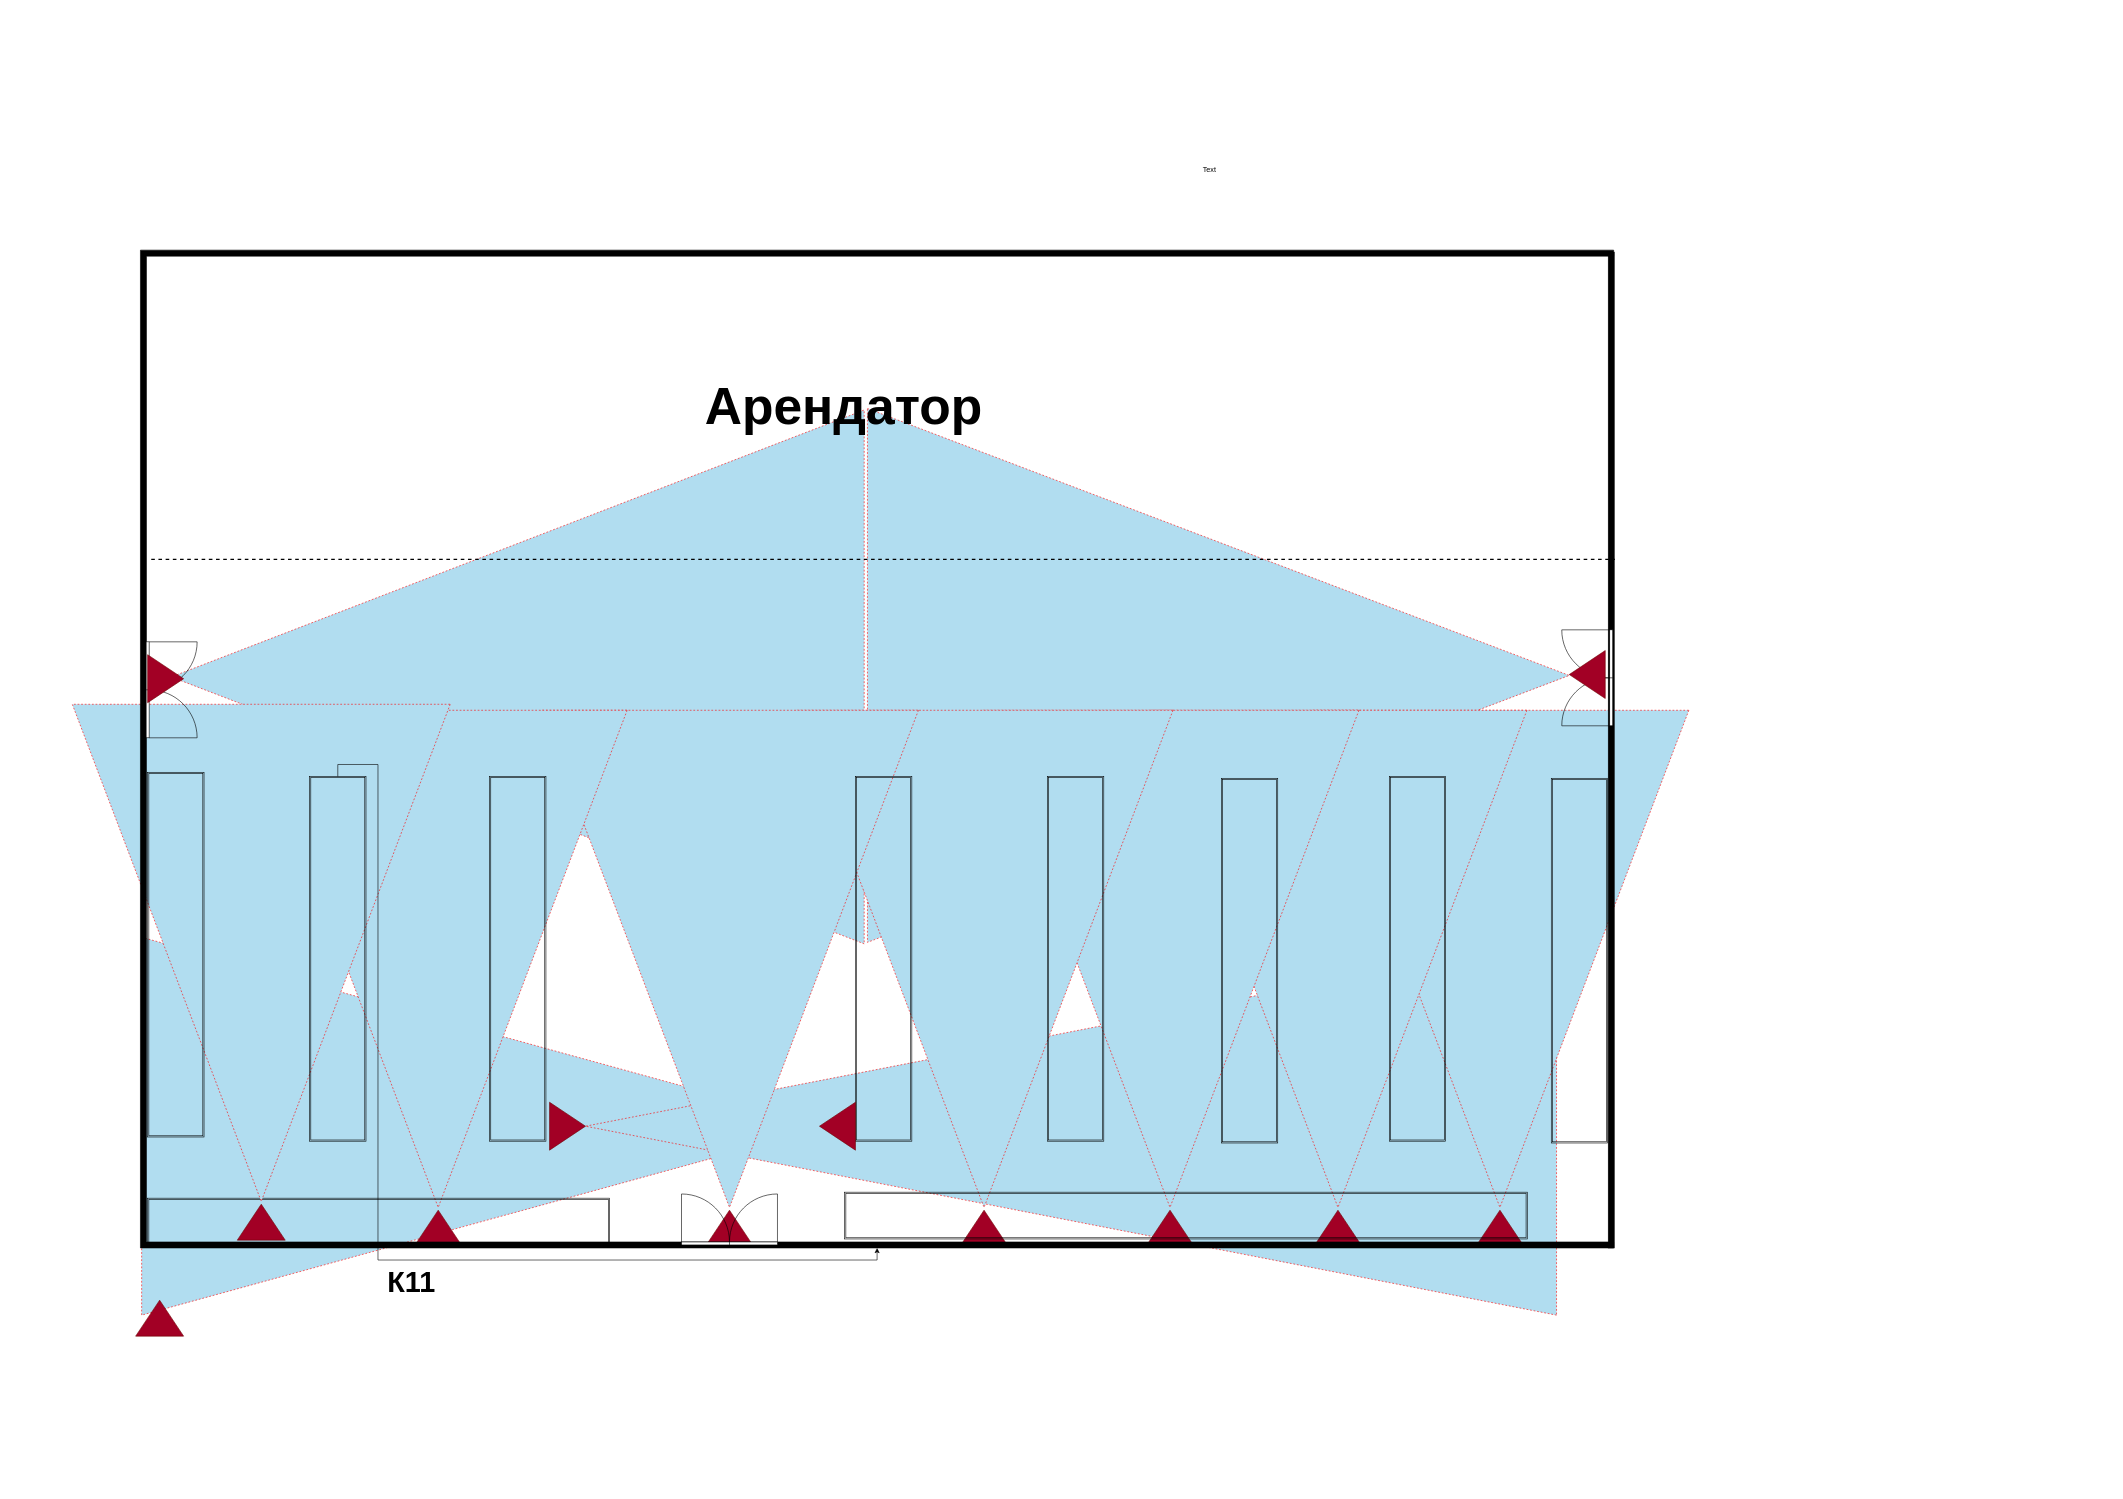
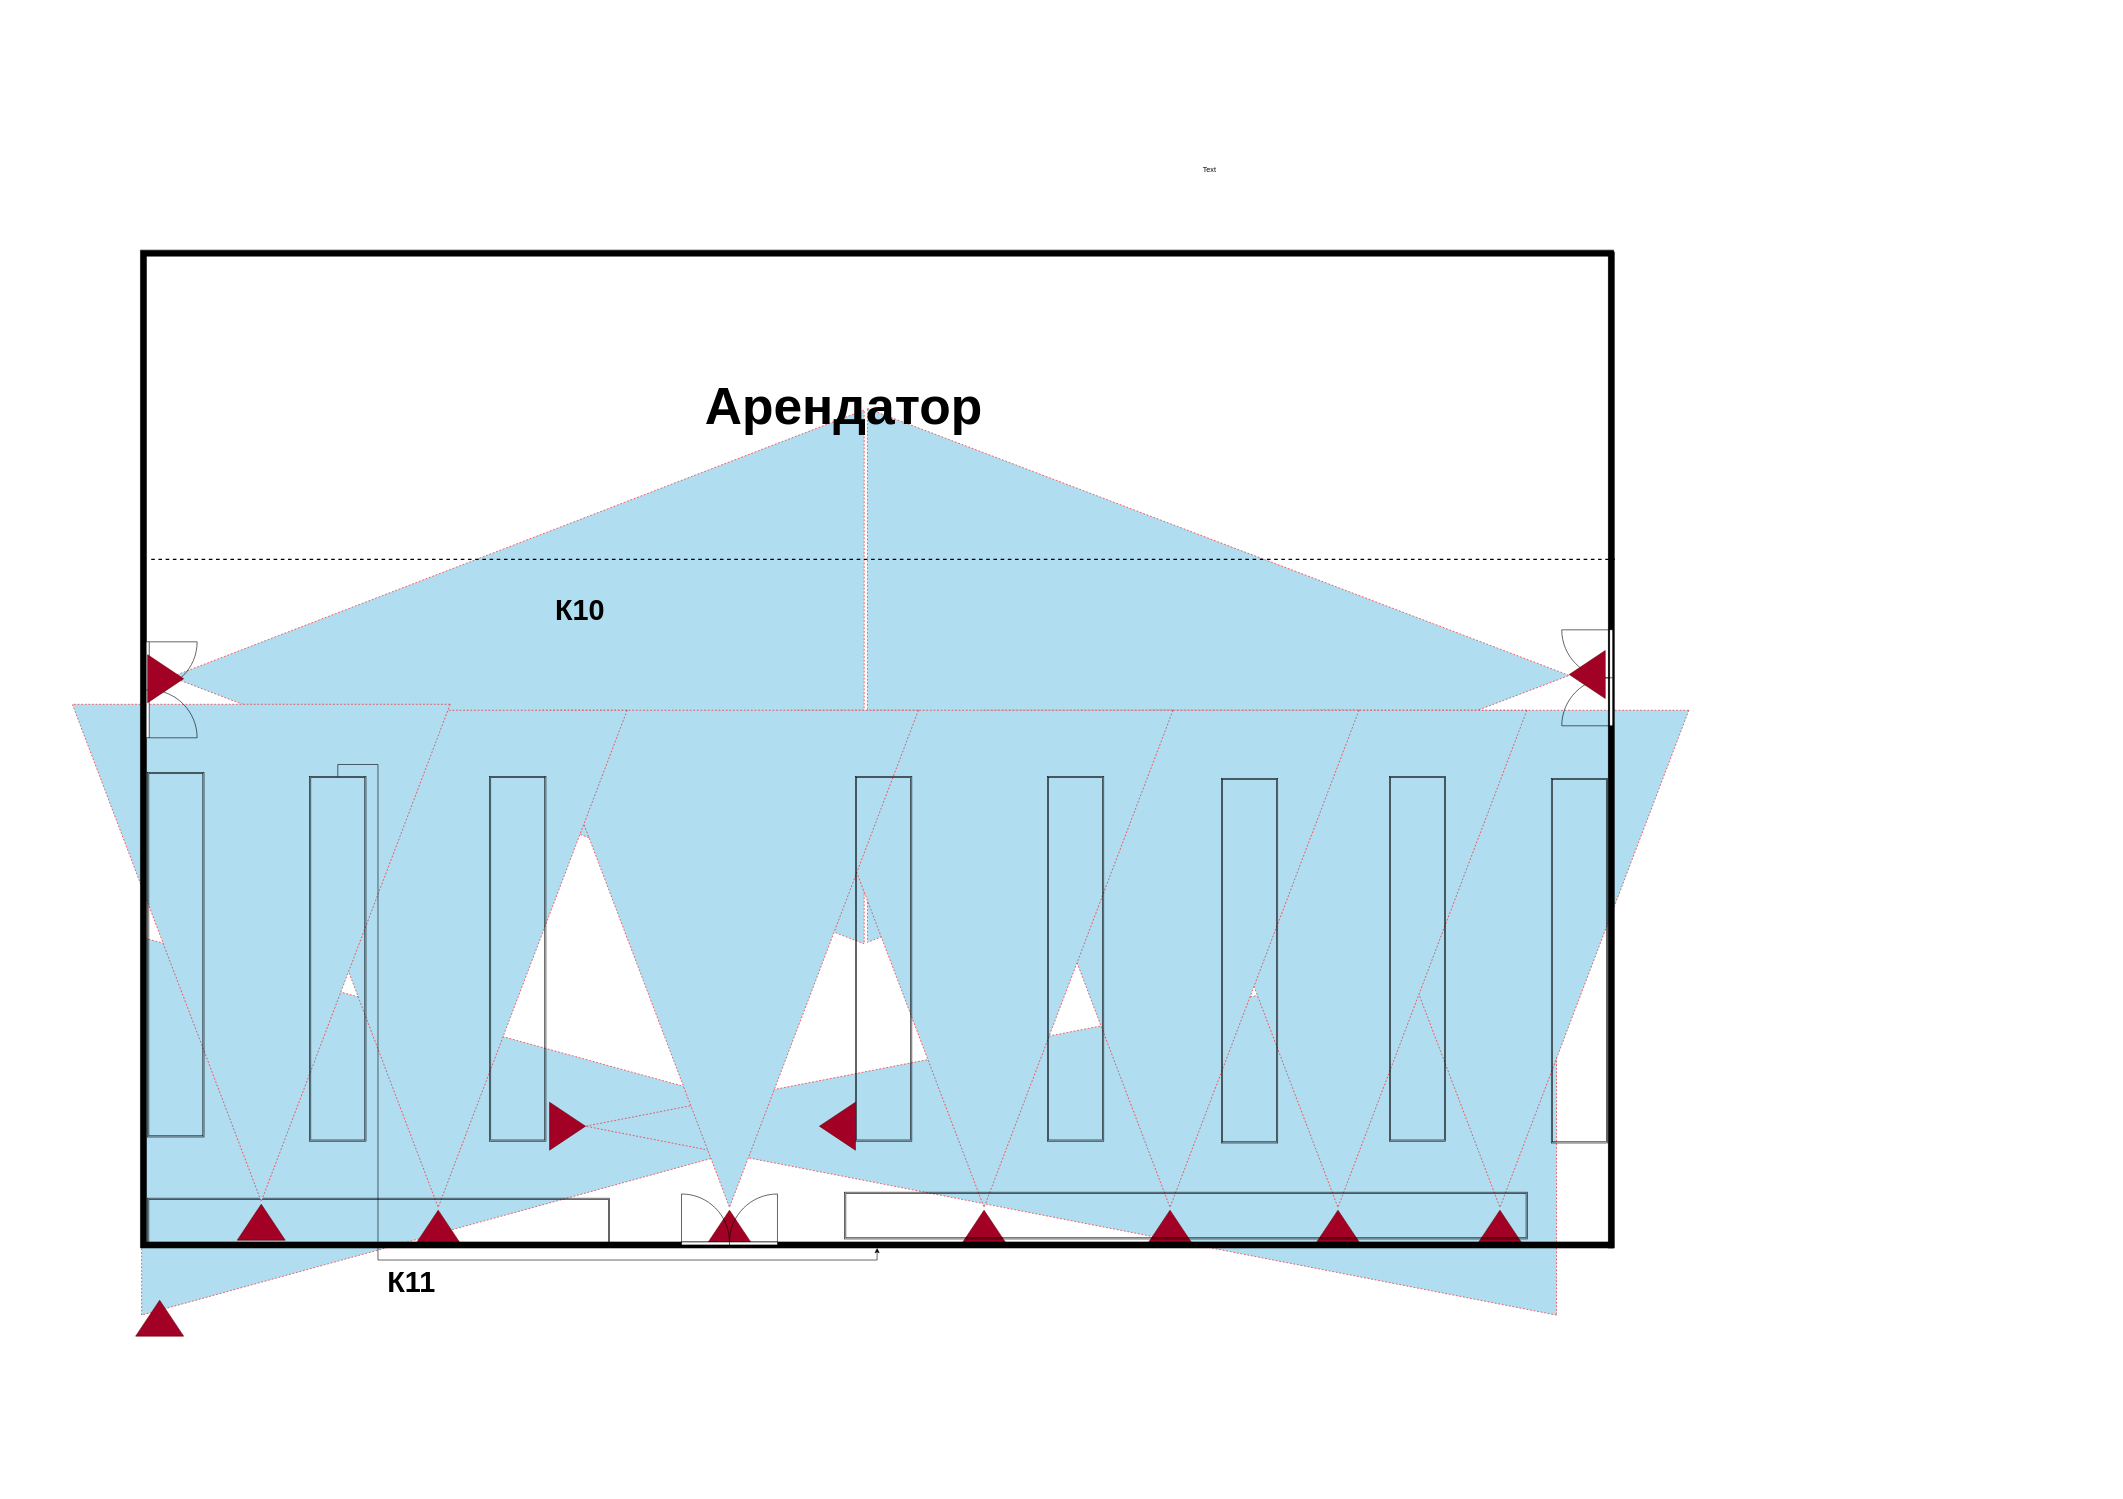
none -> (580, 611)
